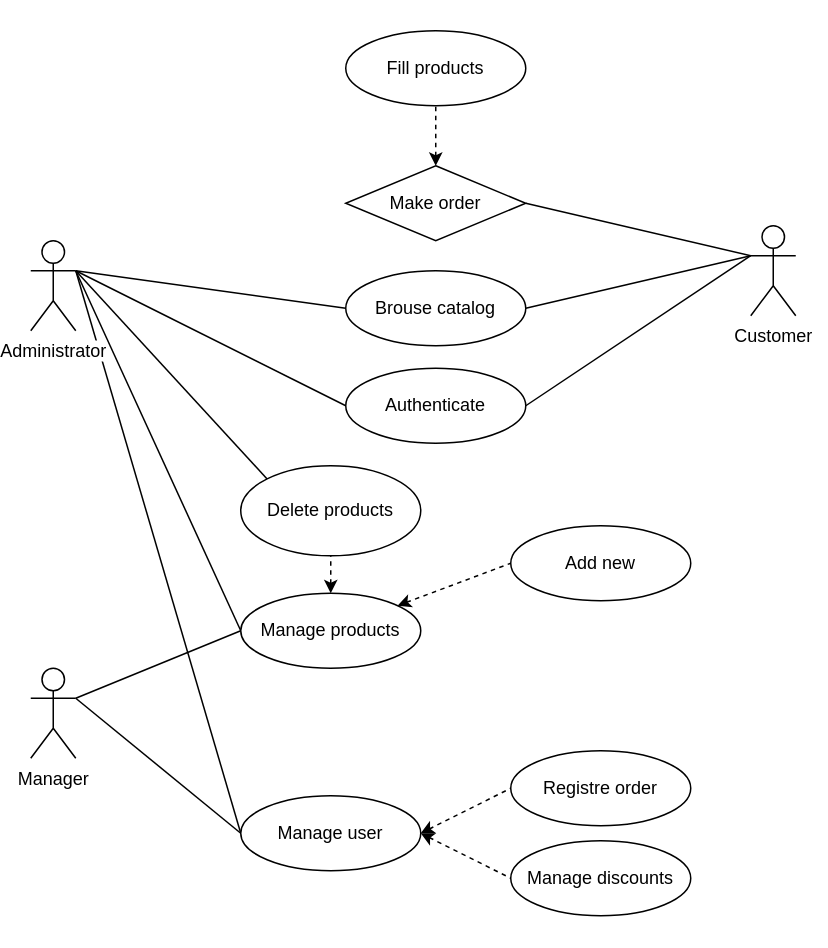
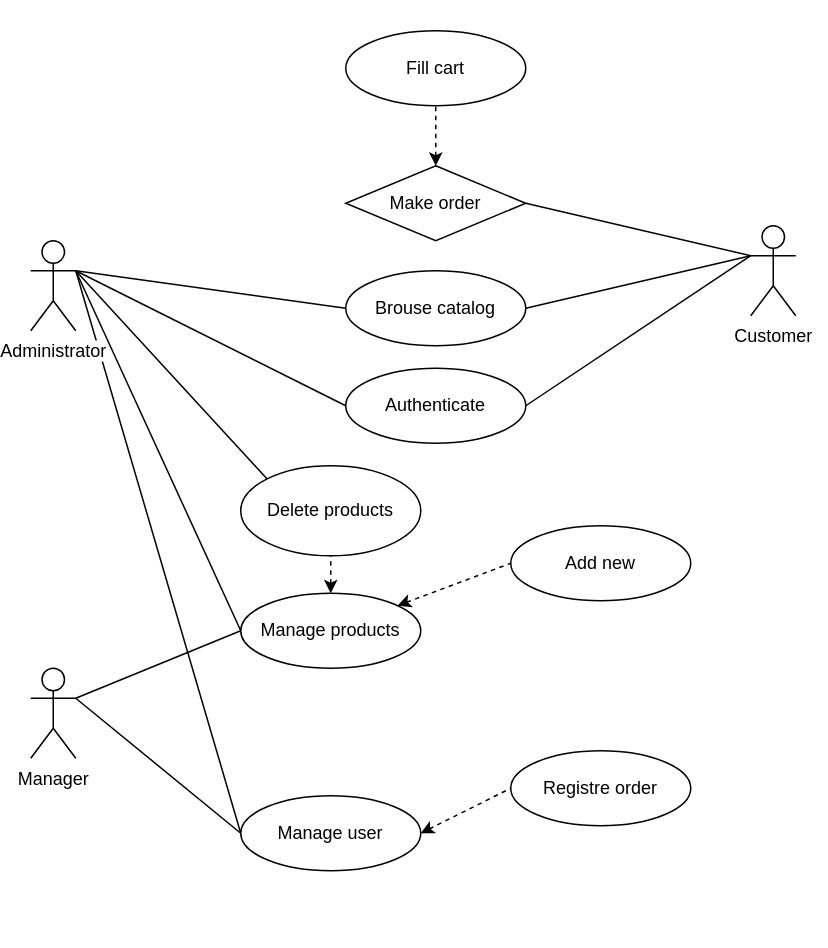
(436, 68) -> (436, 68)
(470, 858) -> none
(601, 878) -> none
